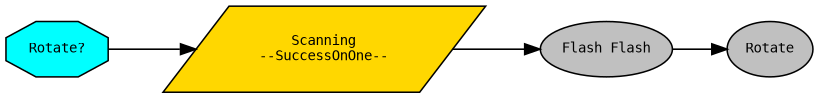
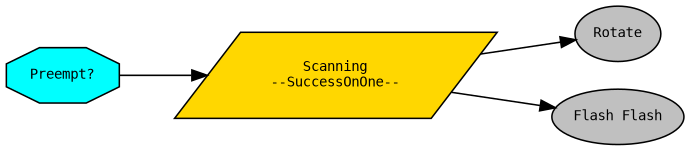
(57, 49) -> (63, 75)
(692, 49) -> (521, 48)
